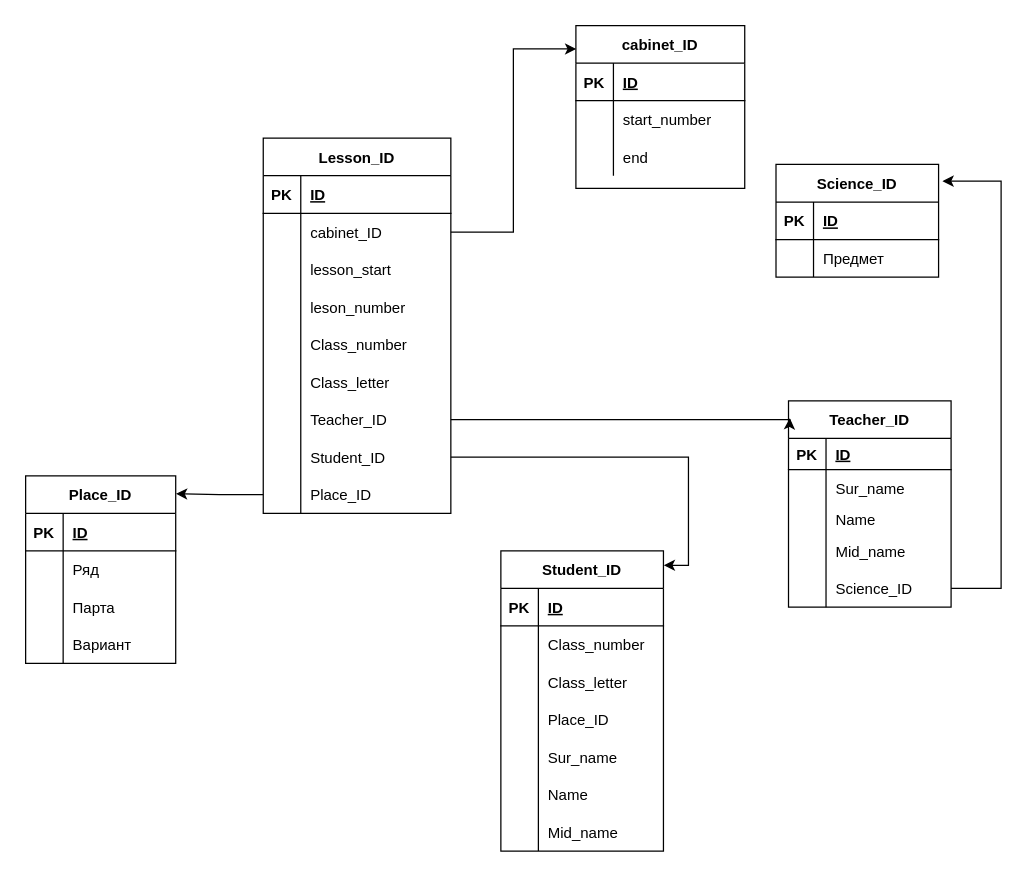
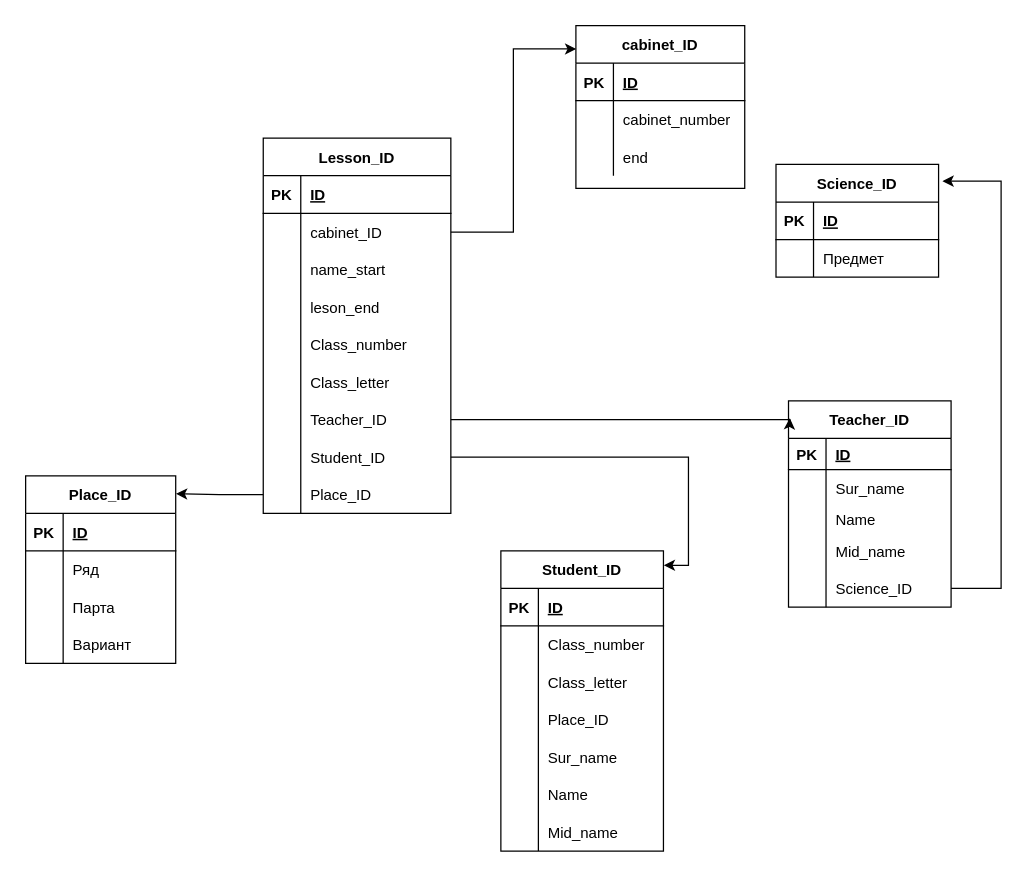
(673, 120) -> (679, 120)
(358, 270) -> (352, 270)
(358, 308) -> (346, 308)
